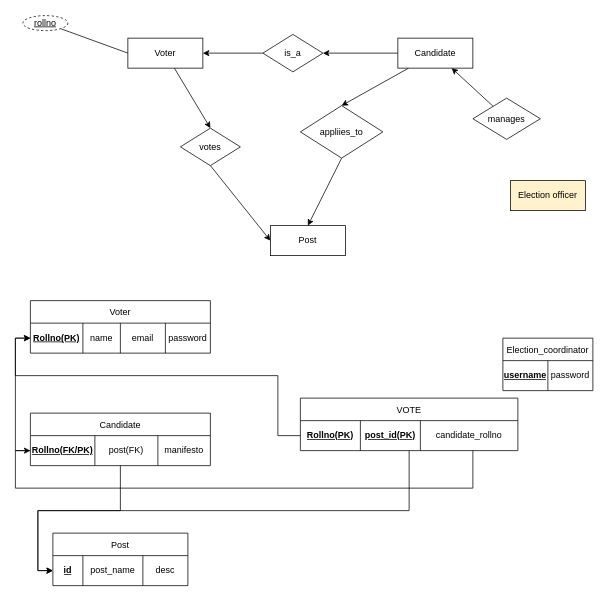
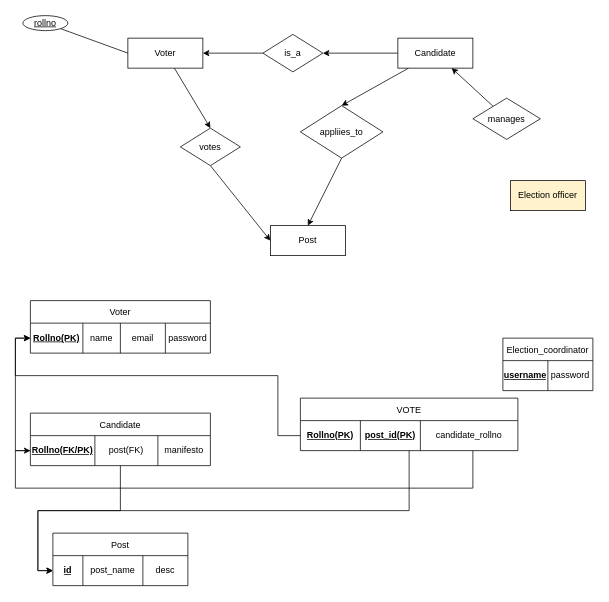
(45, 23) -> (45, 23)
